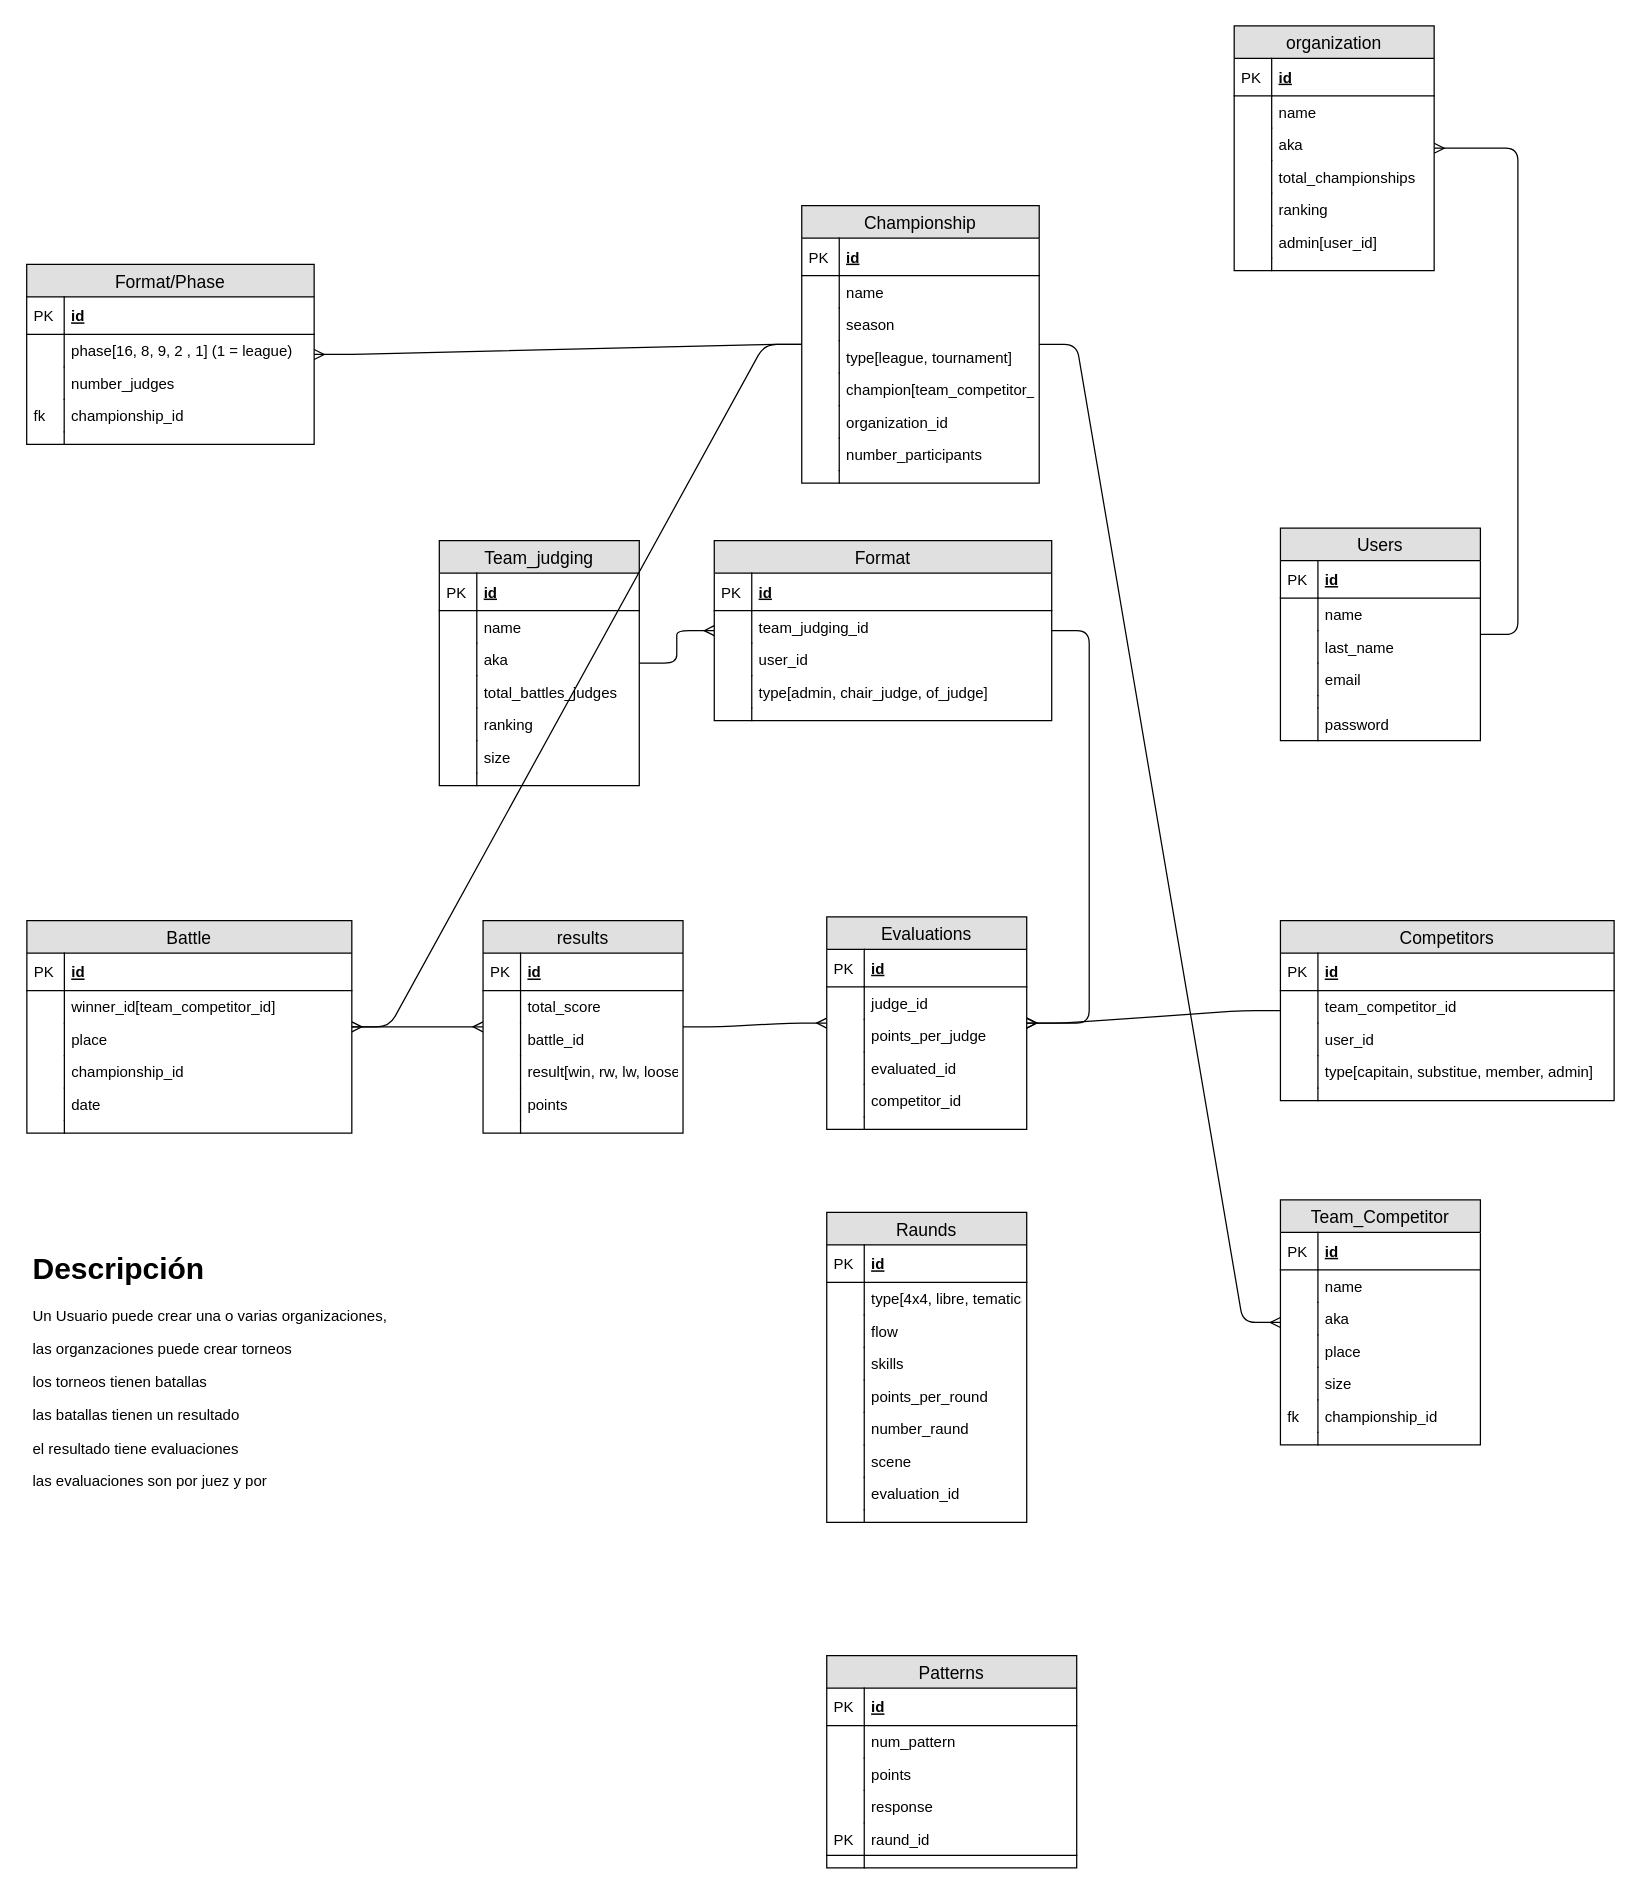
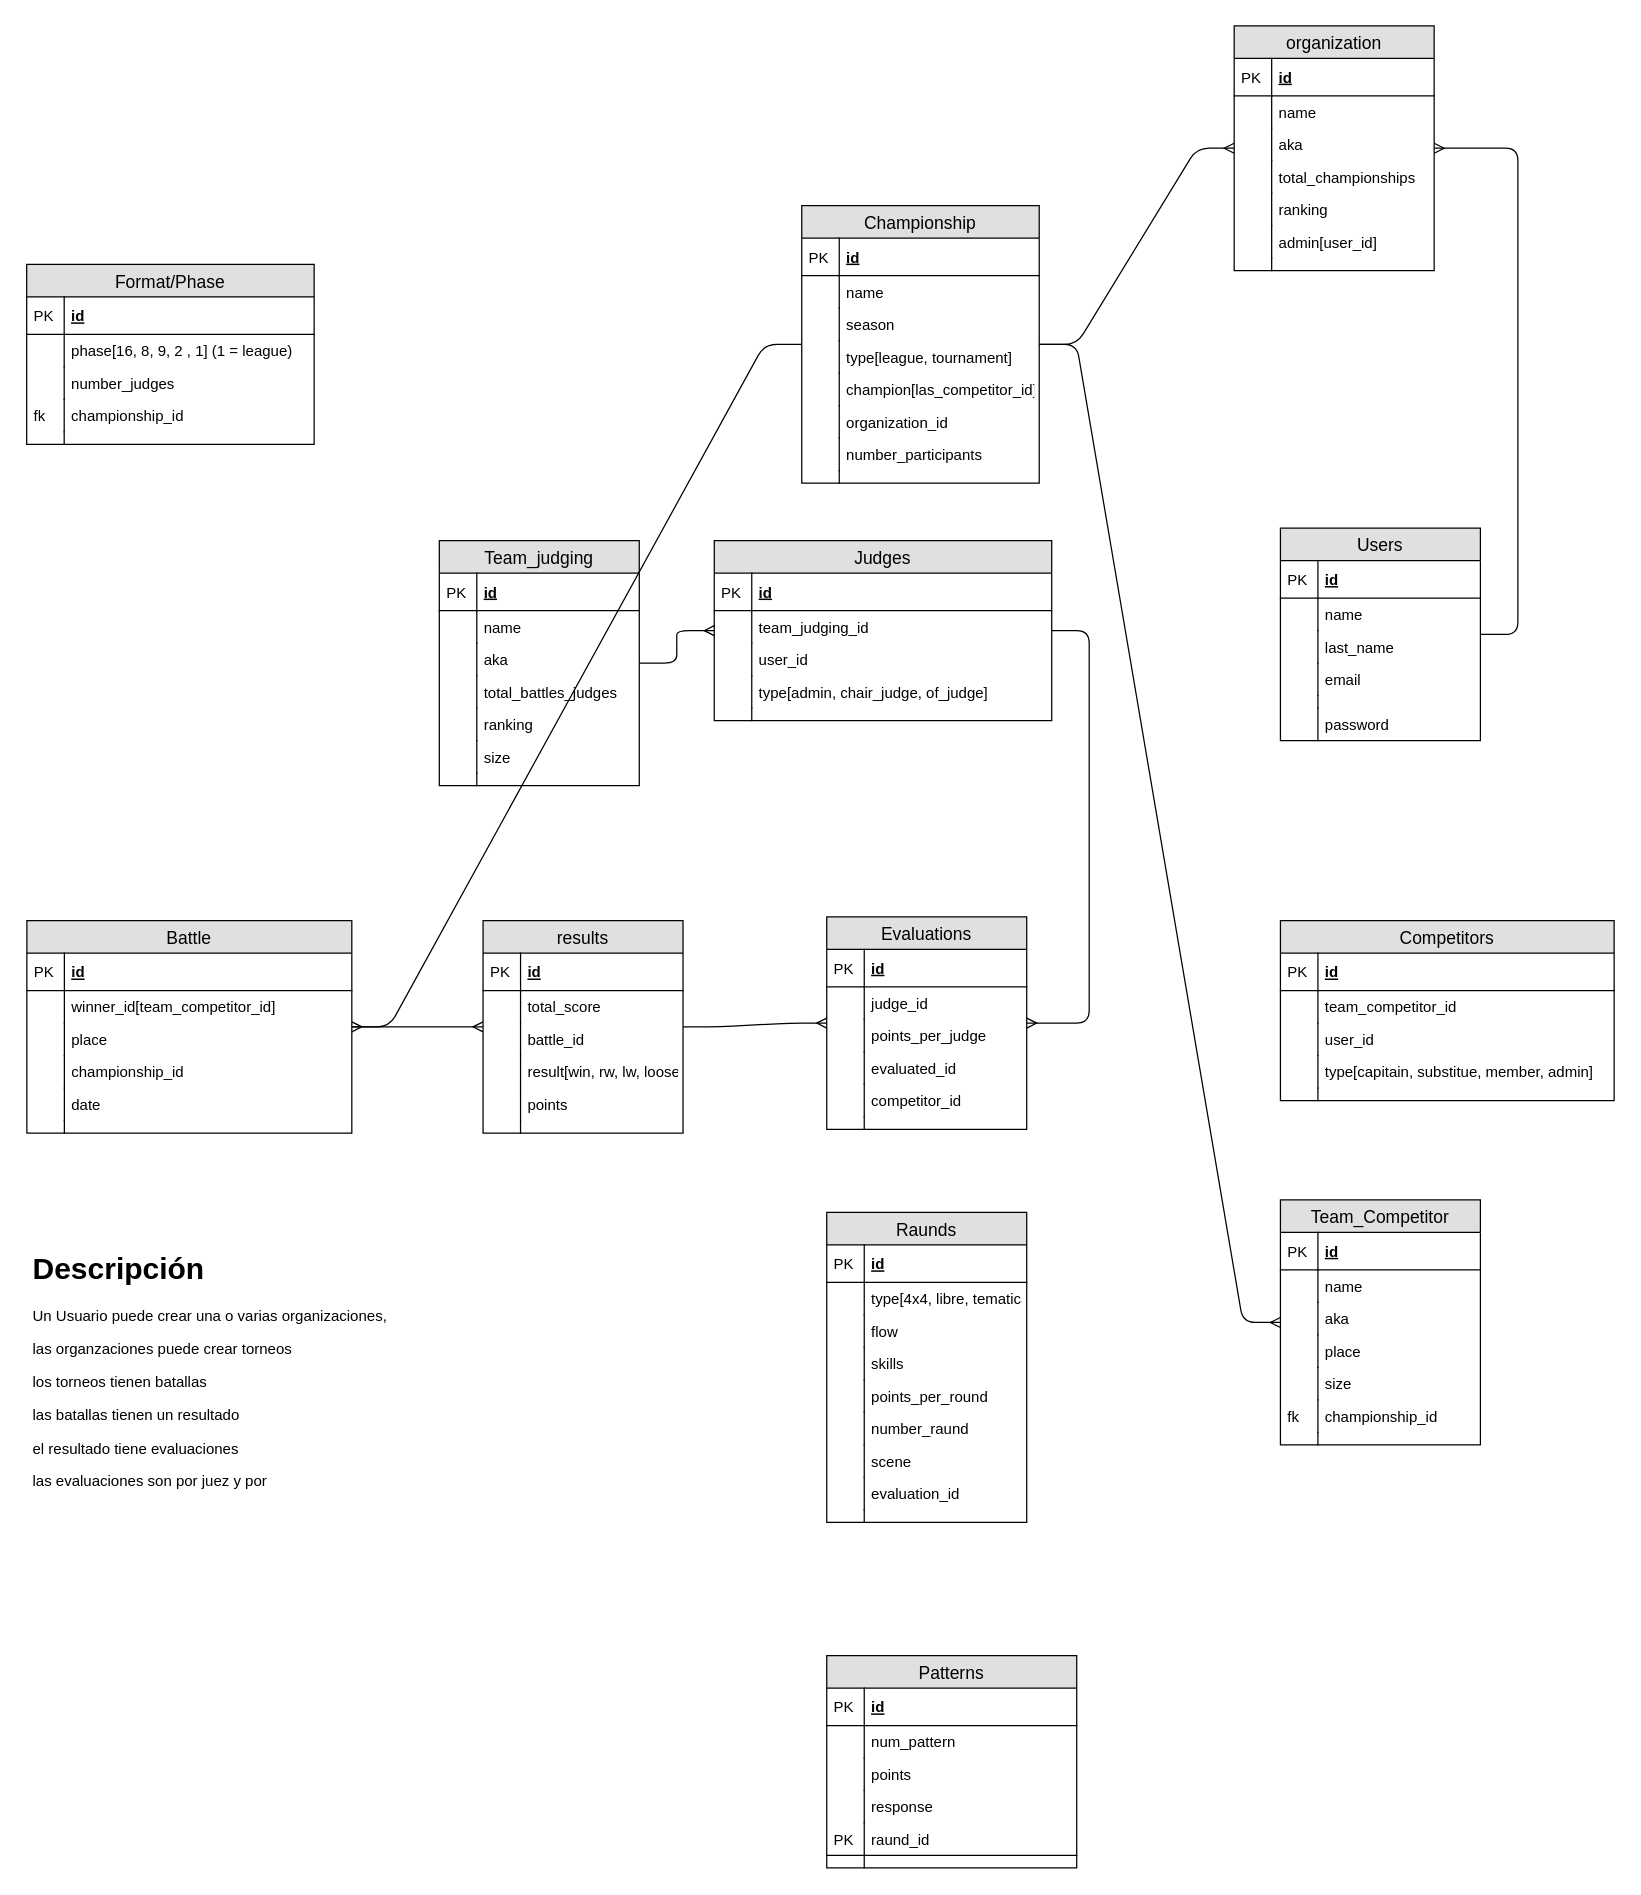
none -> (1145, 233)
(543, 350) -> none
(958, 390) -> (952, 390)
(883, 558) -> (883, 558)
(1181, 1015) -> none
